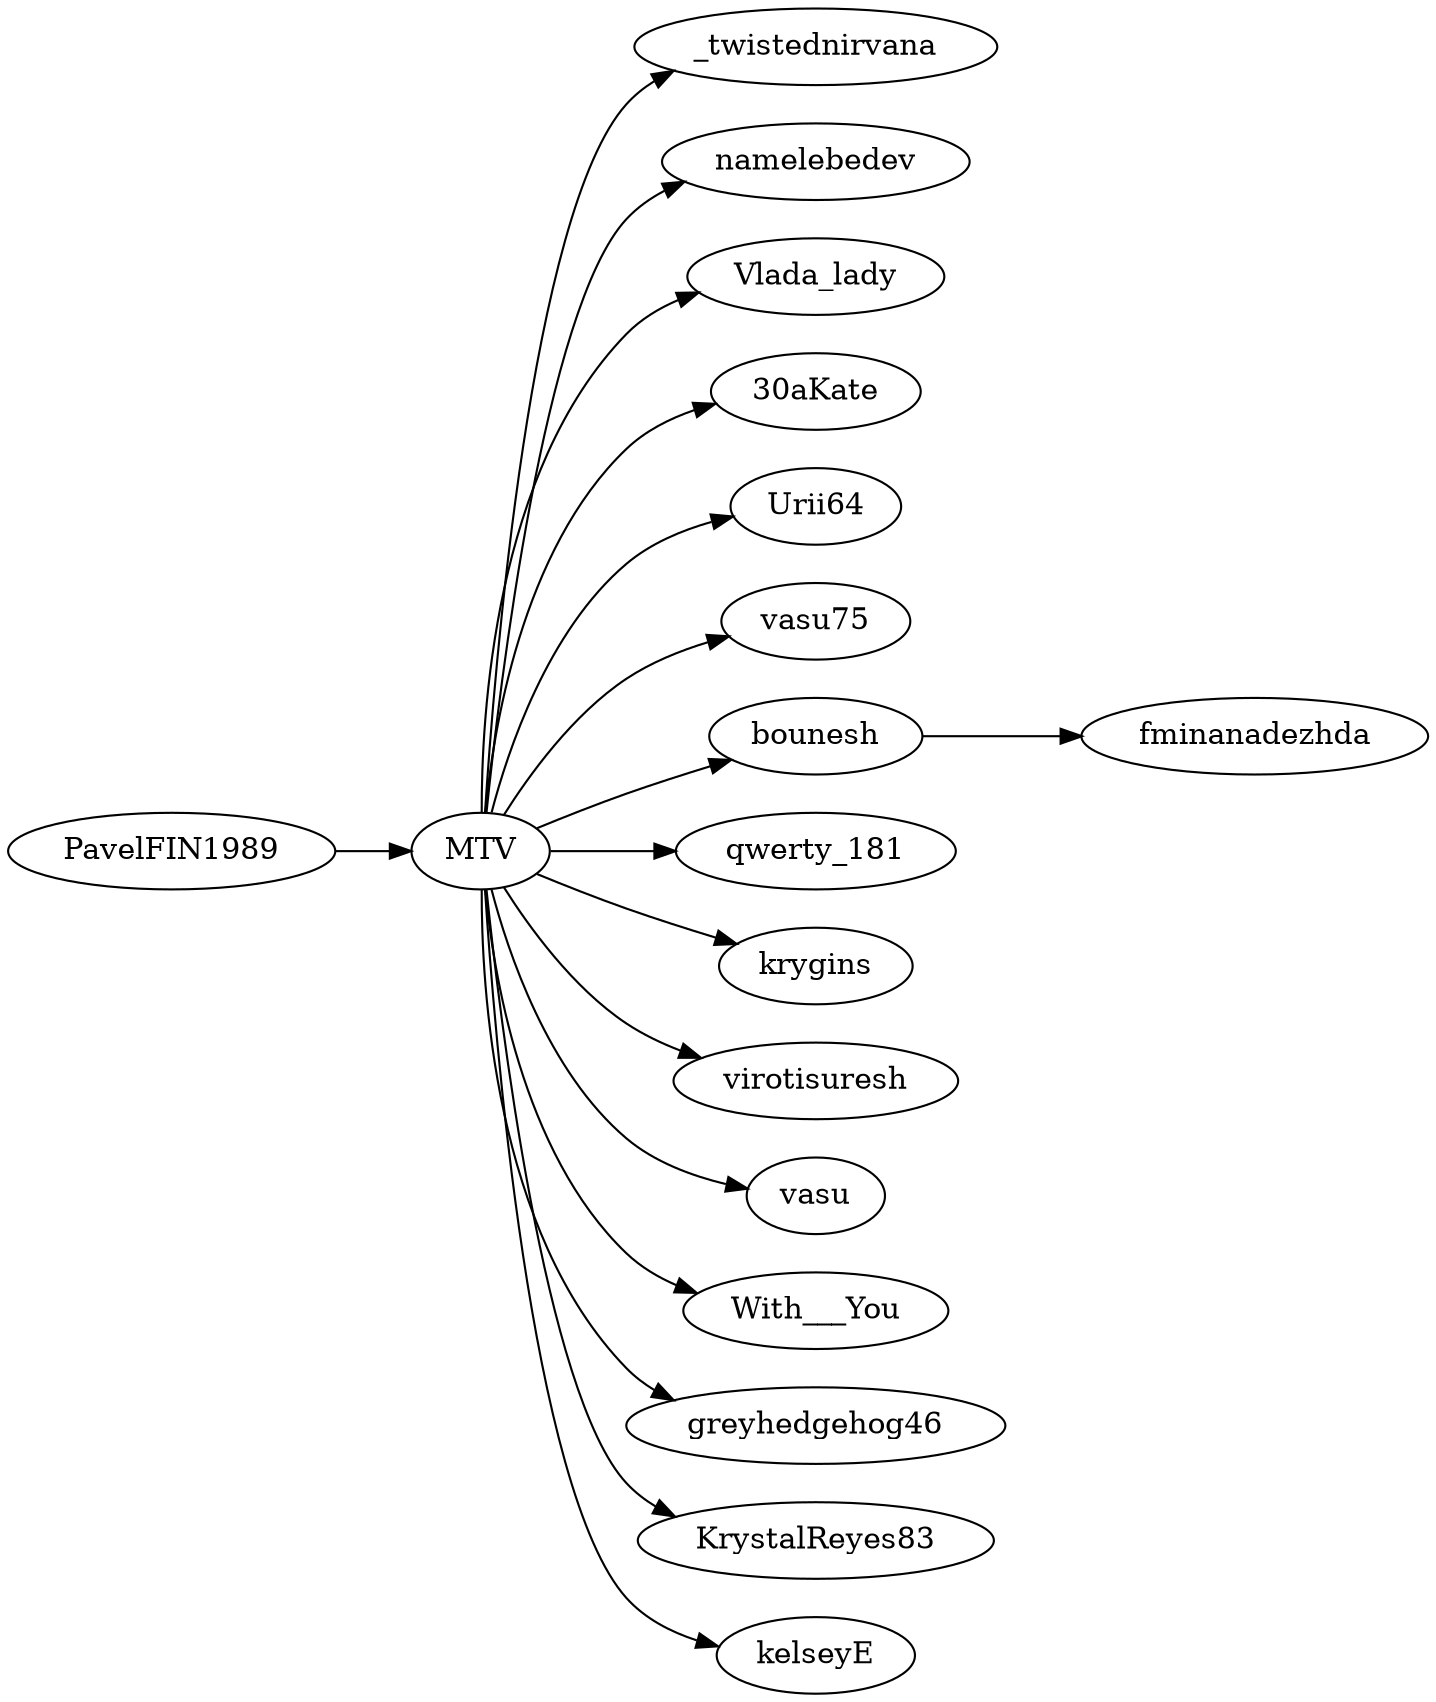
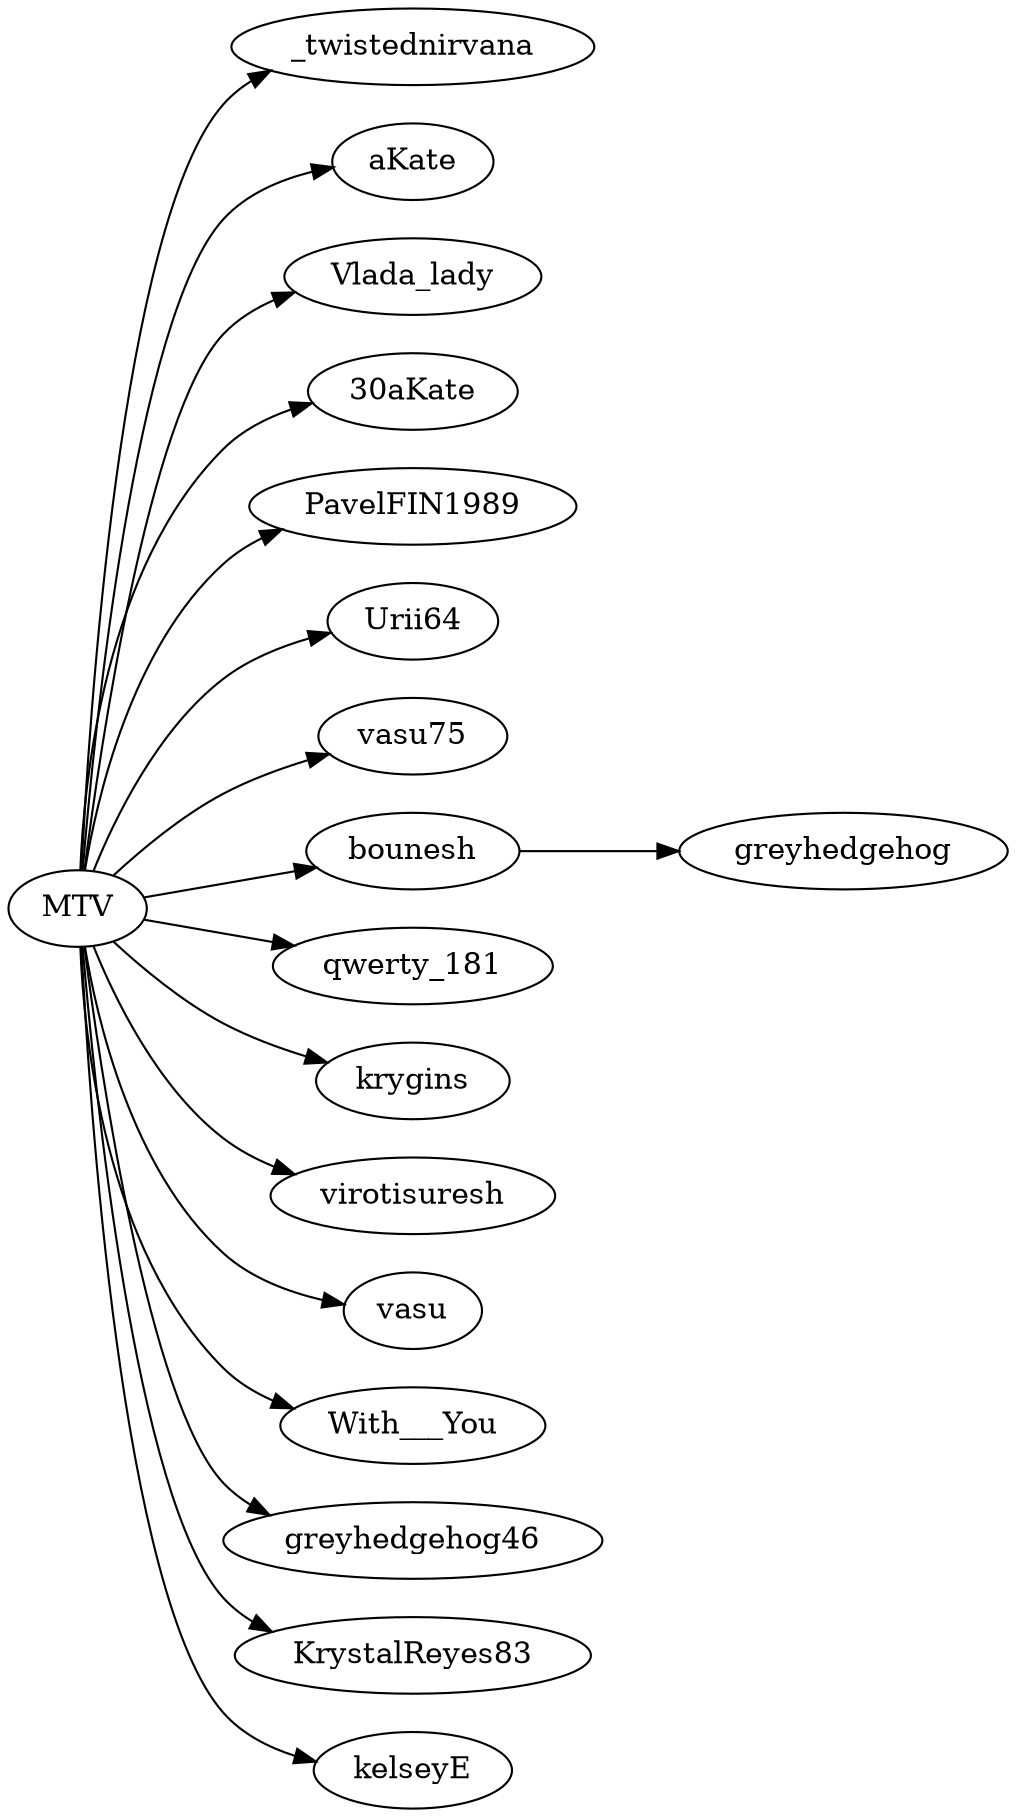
(816, 162) -> (413, 162)
(1255, 736) -> (843, 851)
(362, 851) -> (140, 684)
